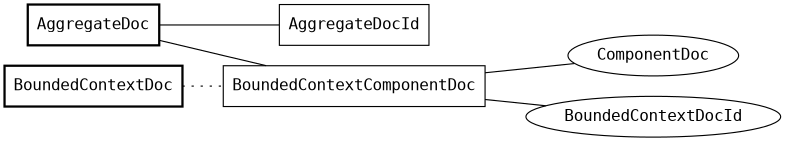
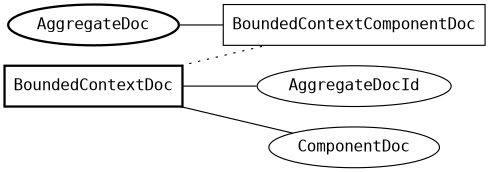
(94, 25) -> (94, 25)
(219, 25) -> (220, 86)
(354, 25) -> (354, 86)
(530, 68) -> (237, 120)
(653, 117) -> none
